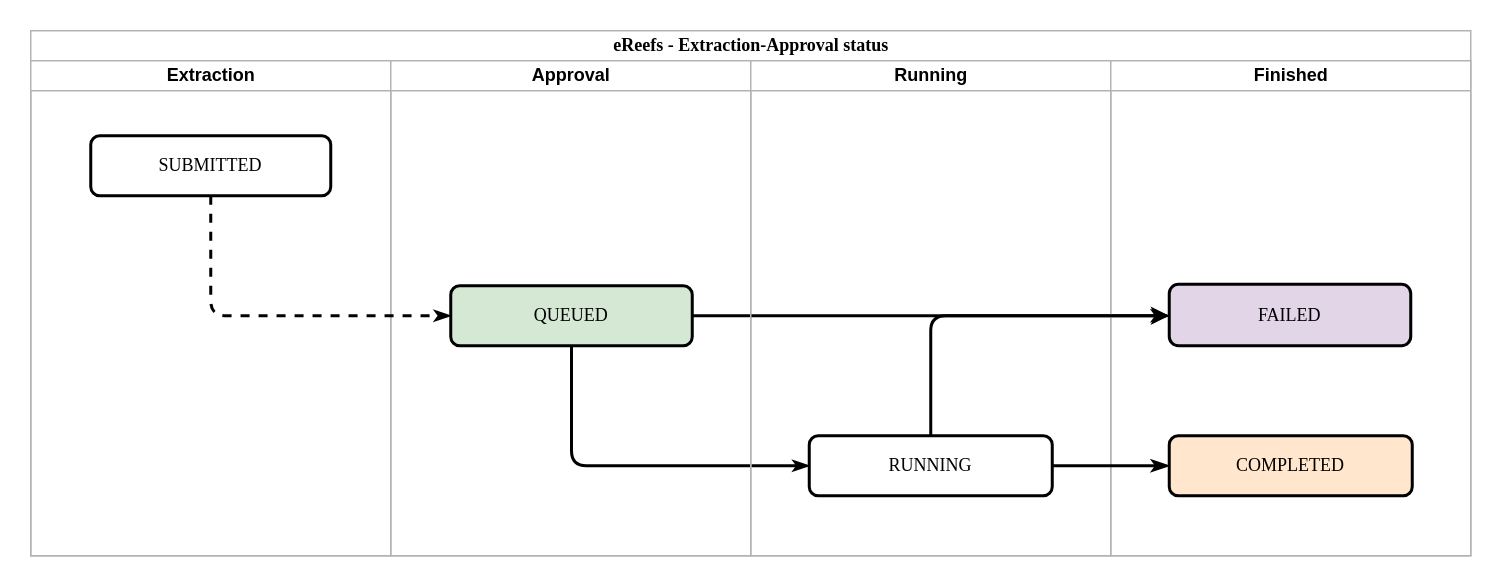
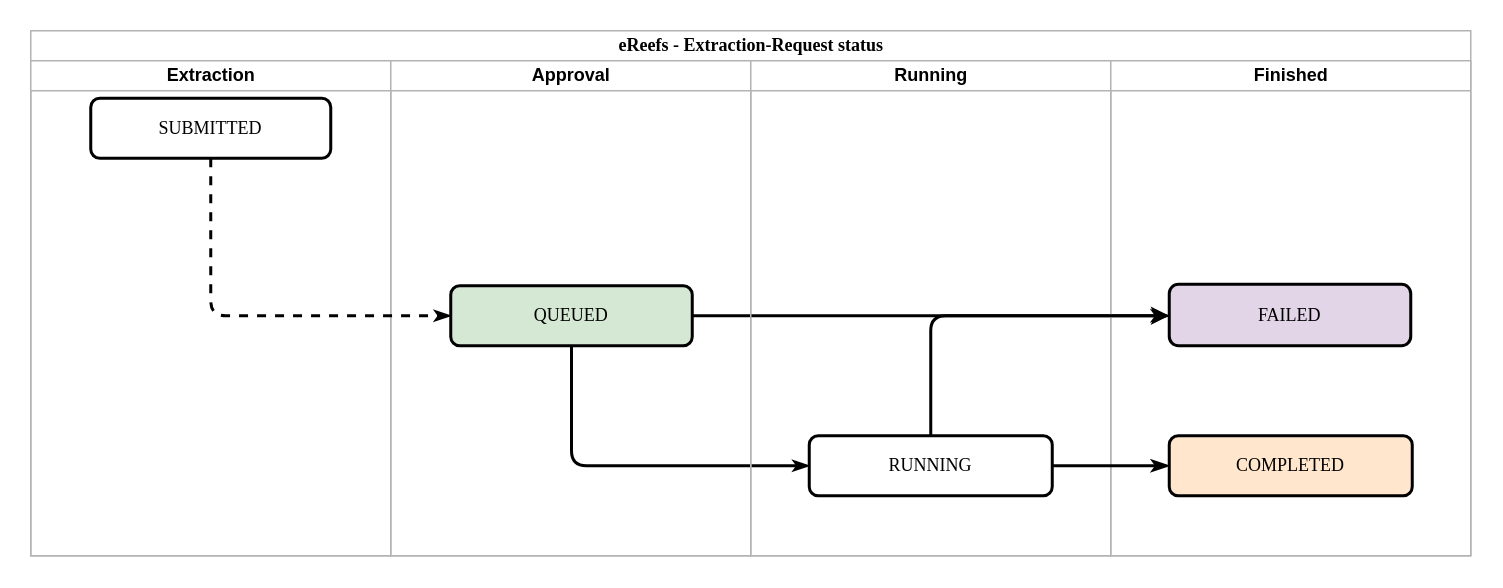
(752, 46) -> (752, 46)
(211, 166) -> (211, 128)
